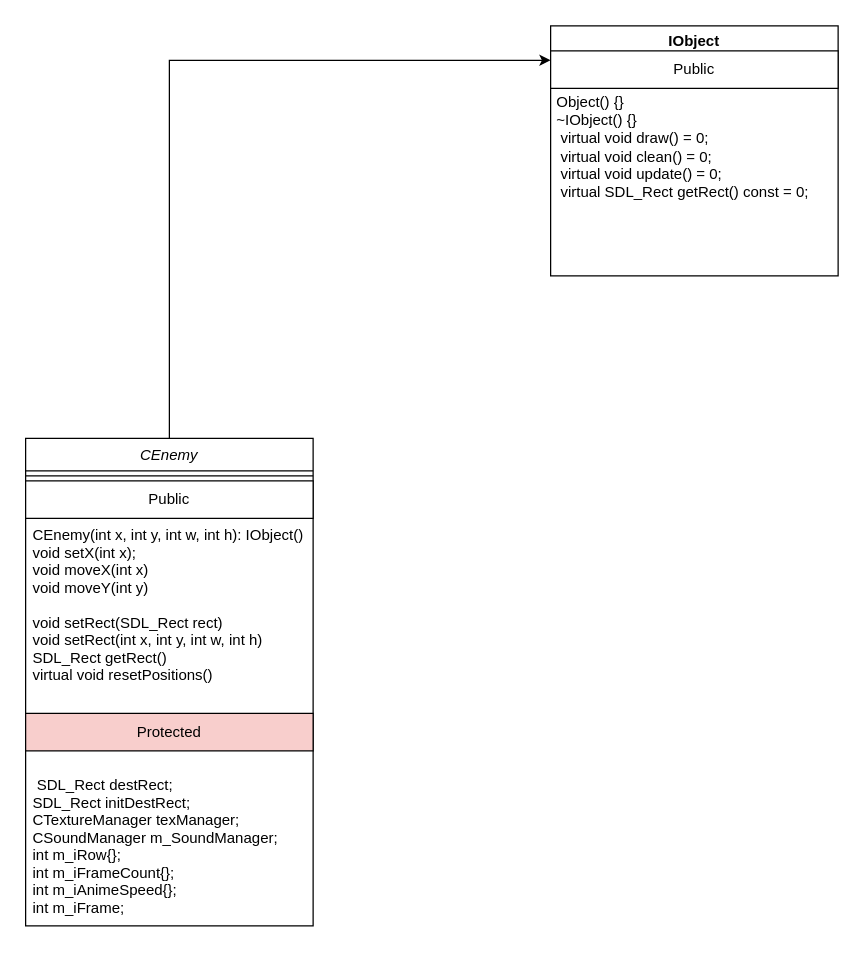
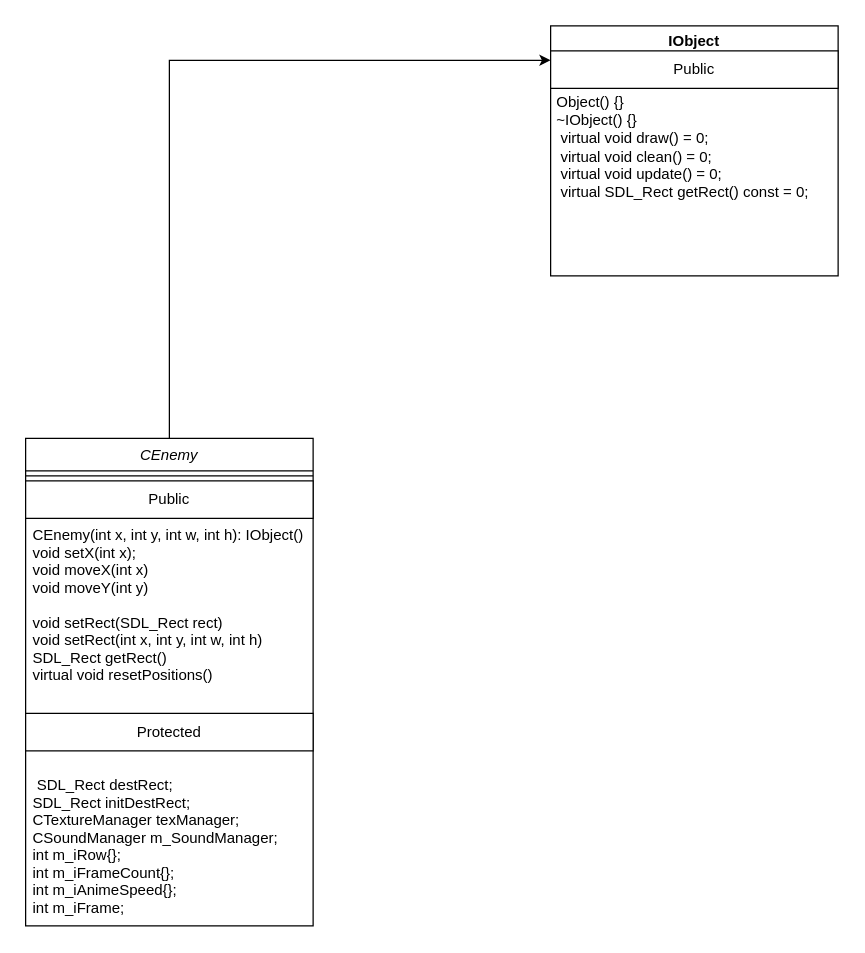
(169, 732) -> (169, 732)
